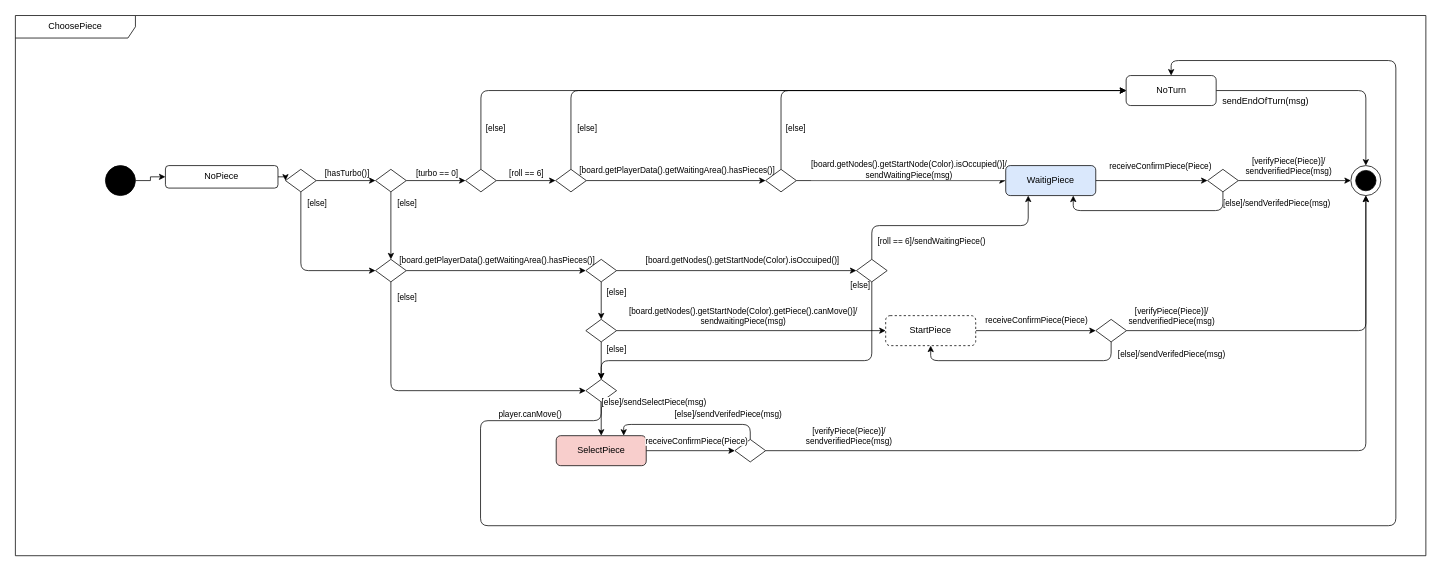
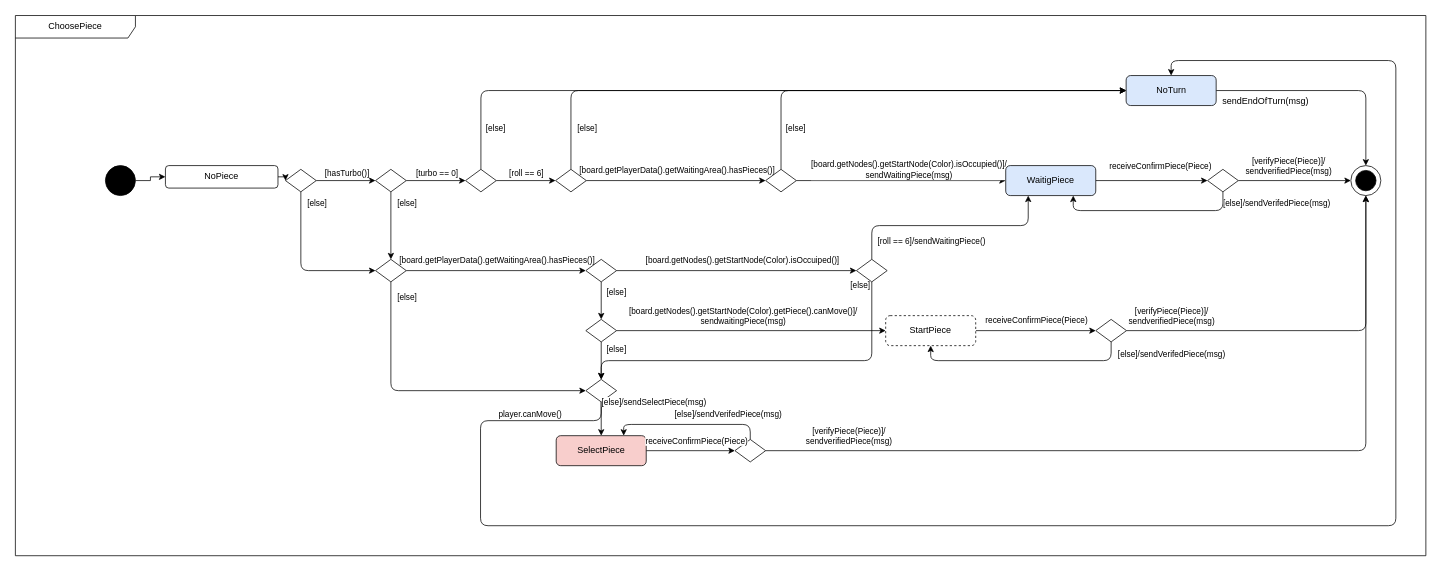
(1171, 90) -> (1171, 90)
